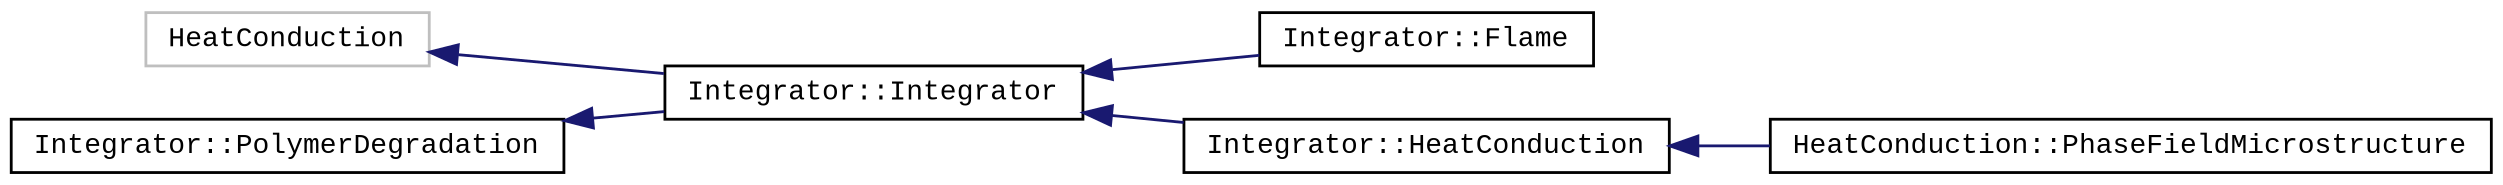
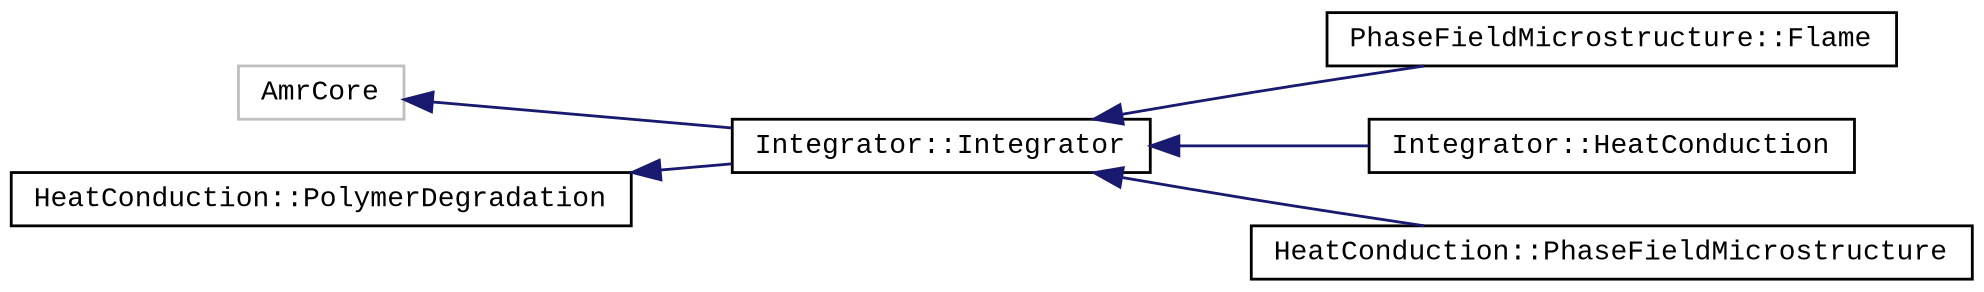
(288, 39) -> (321, 93)
(1427, 39) -> (1612, 39)
(288, 146) -> (321, 199)
(1734, 146) -> (1273, 203)
